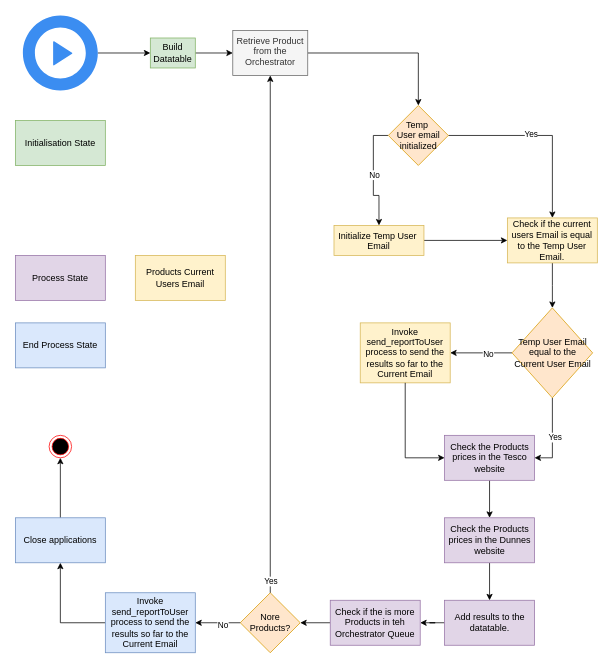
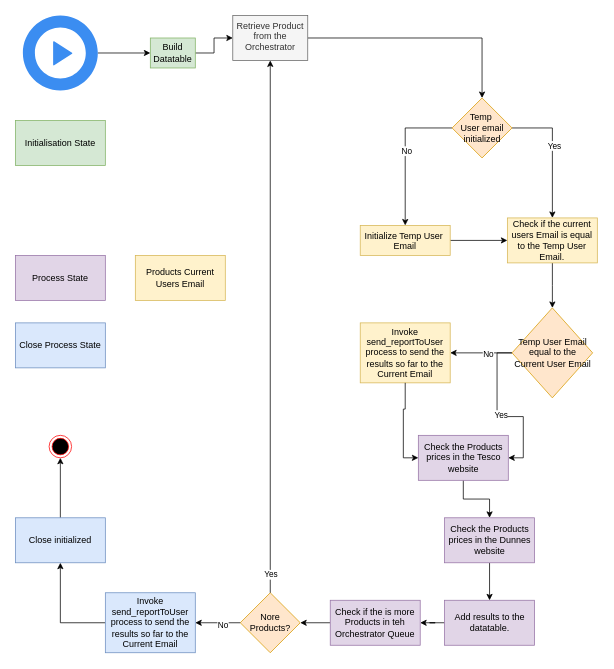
(270, 53) -> (270, 38)
(419, 135) -> (482, 128)
(379, 240) -> (405, 240)
(60, 345) -> (60, 345)
(490, 458) -> (464, 458)
(60, 540) -> (60, 540)
